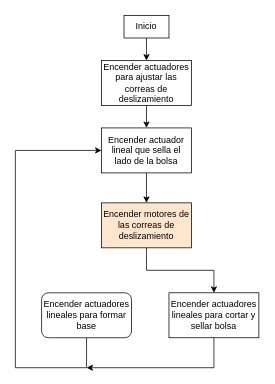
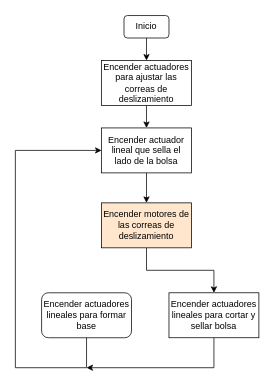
(147, 27) -> (147, 27)
